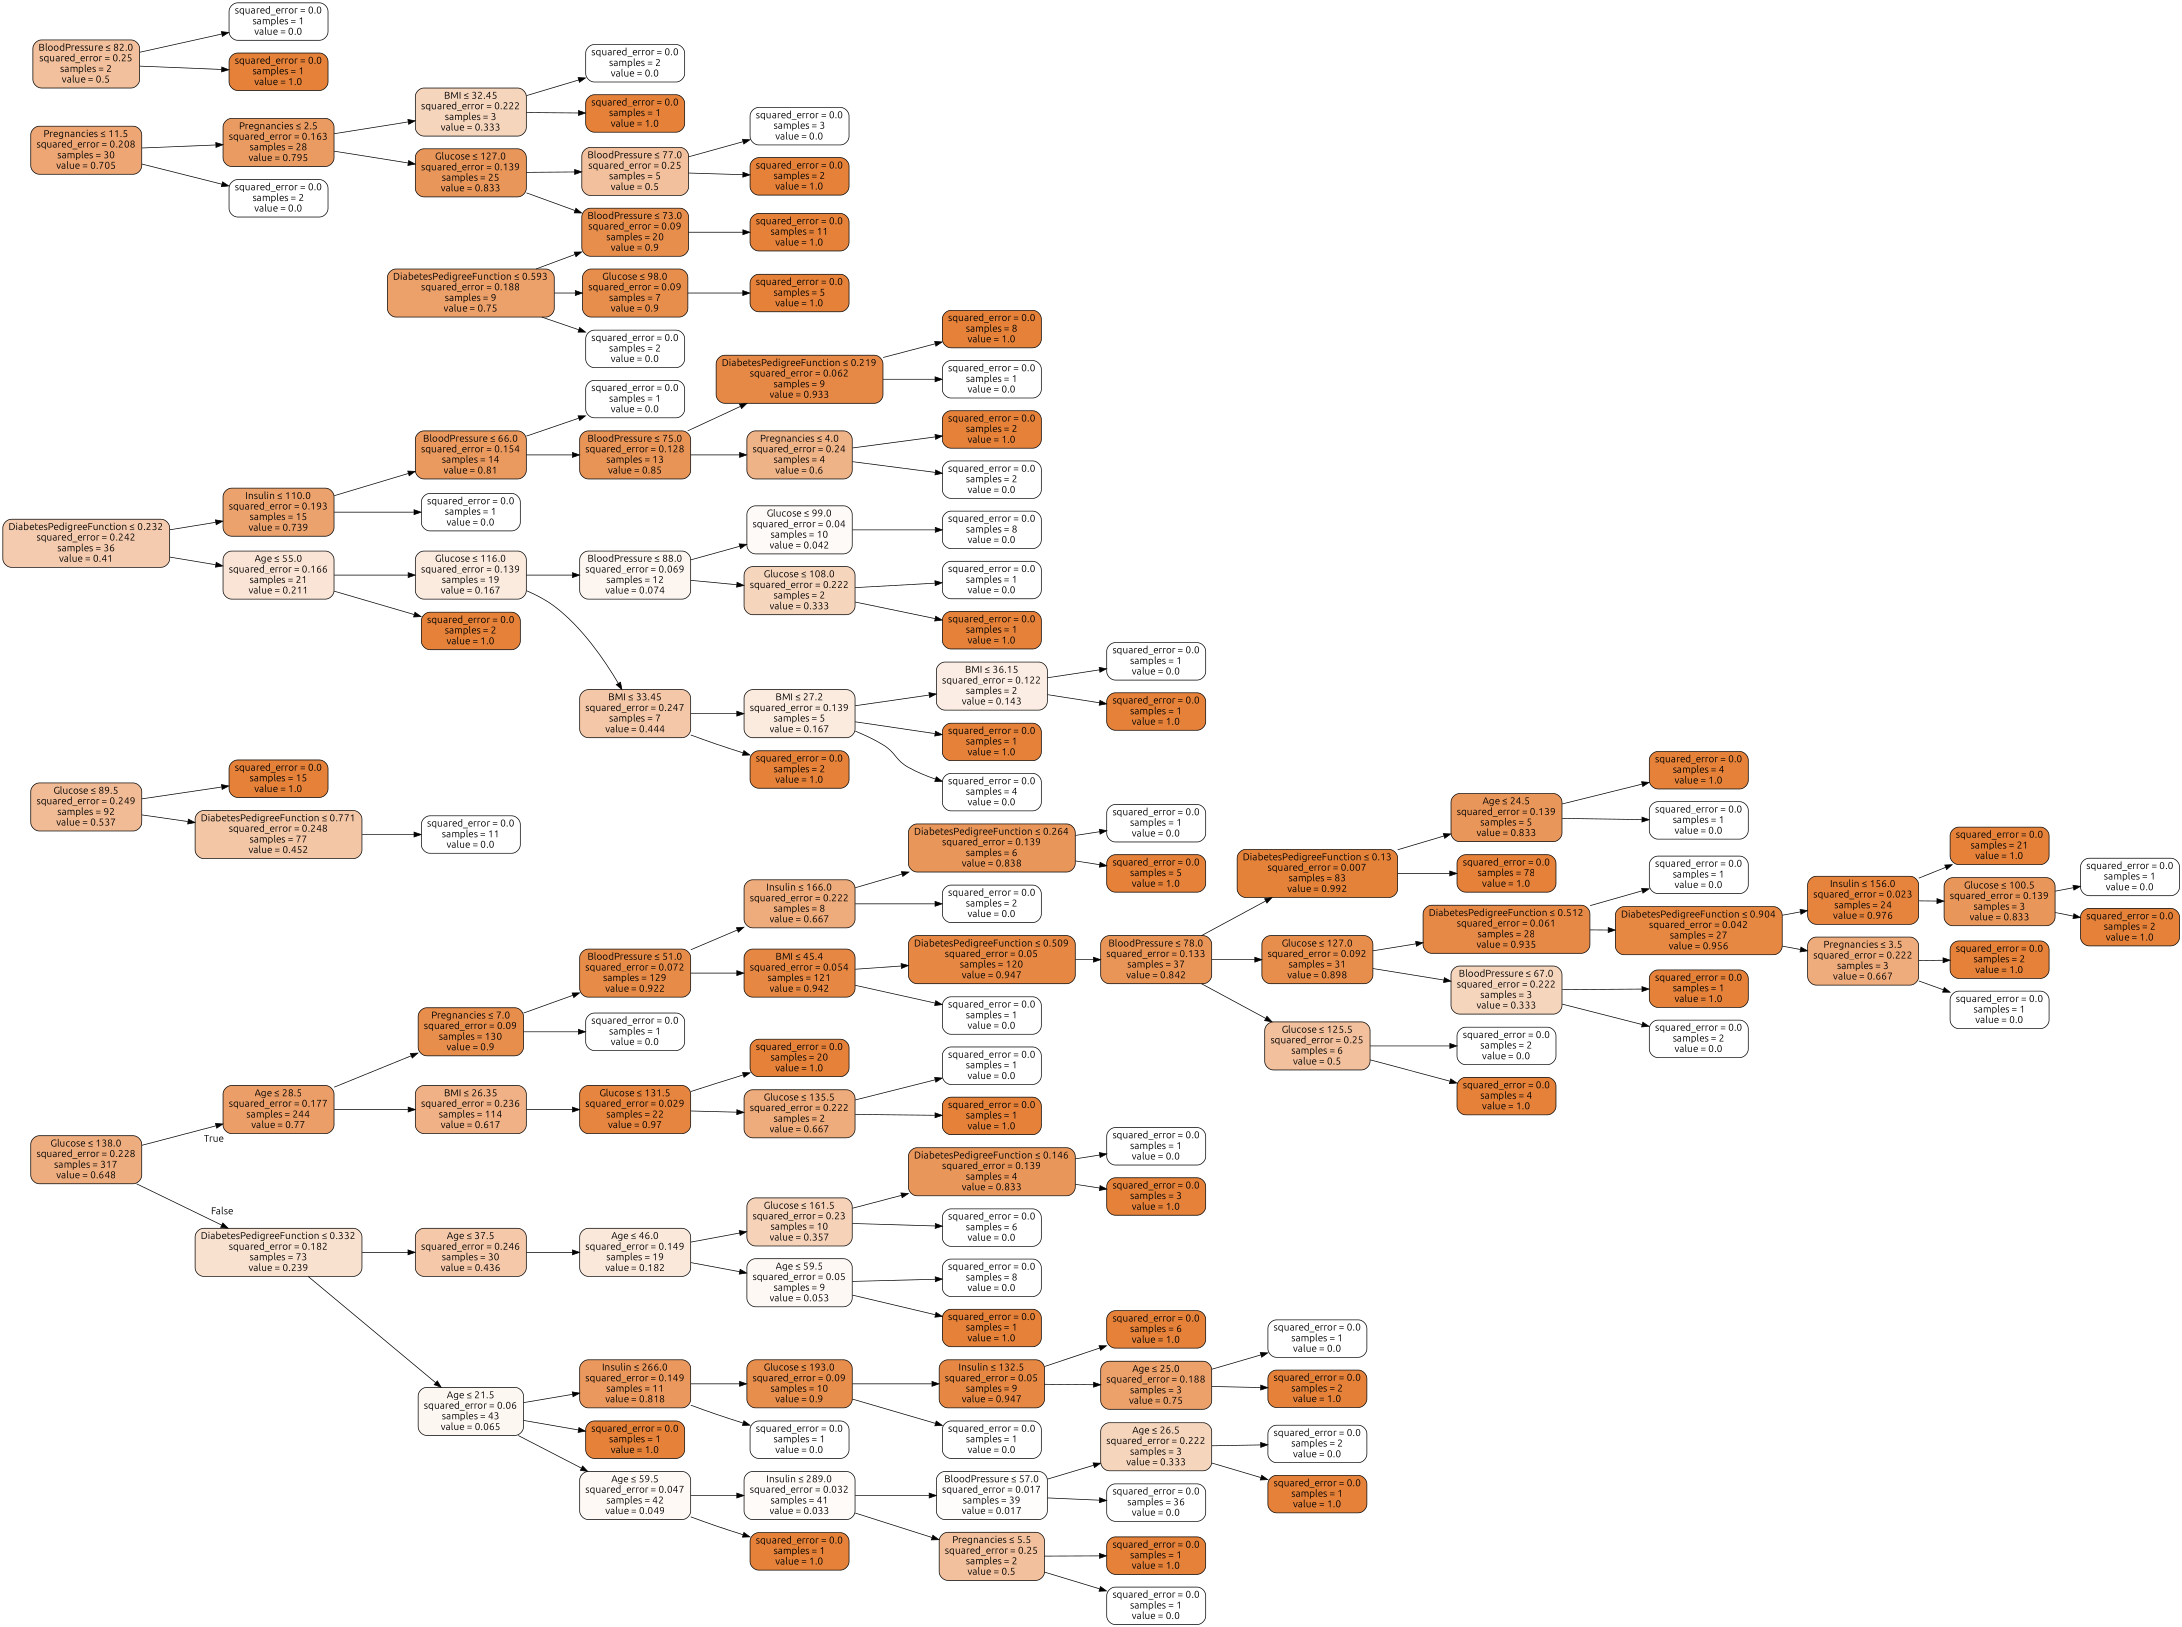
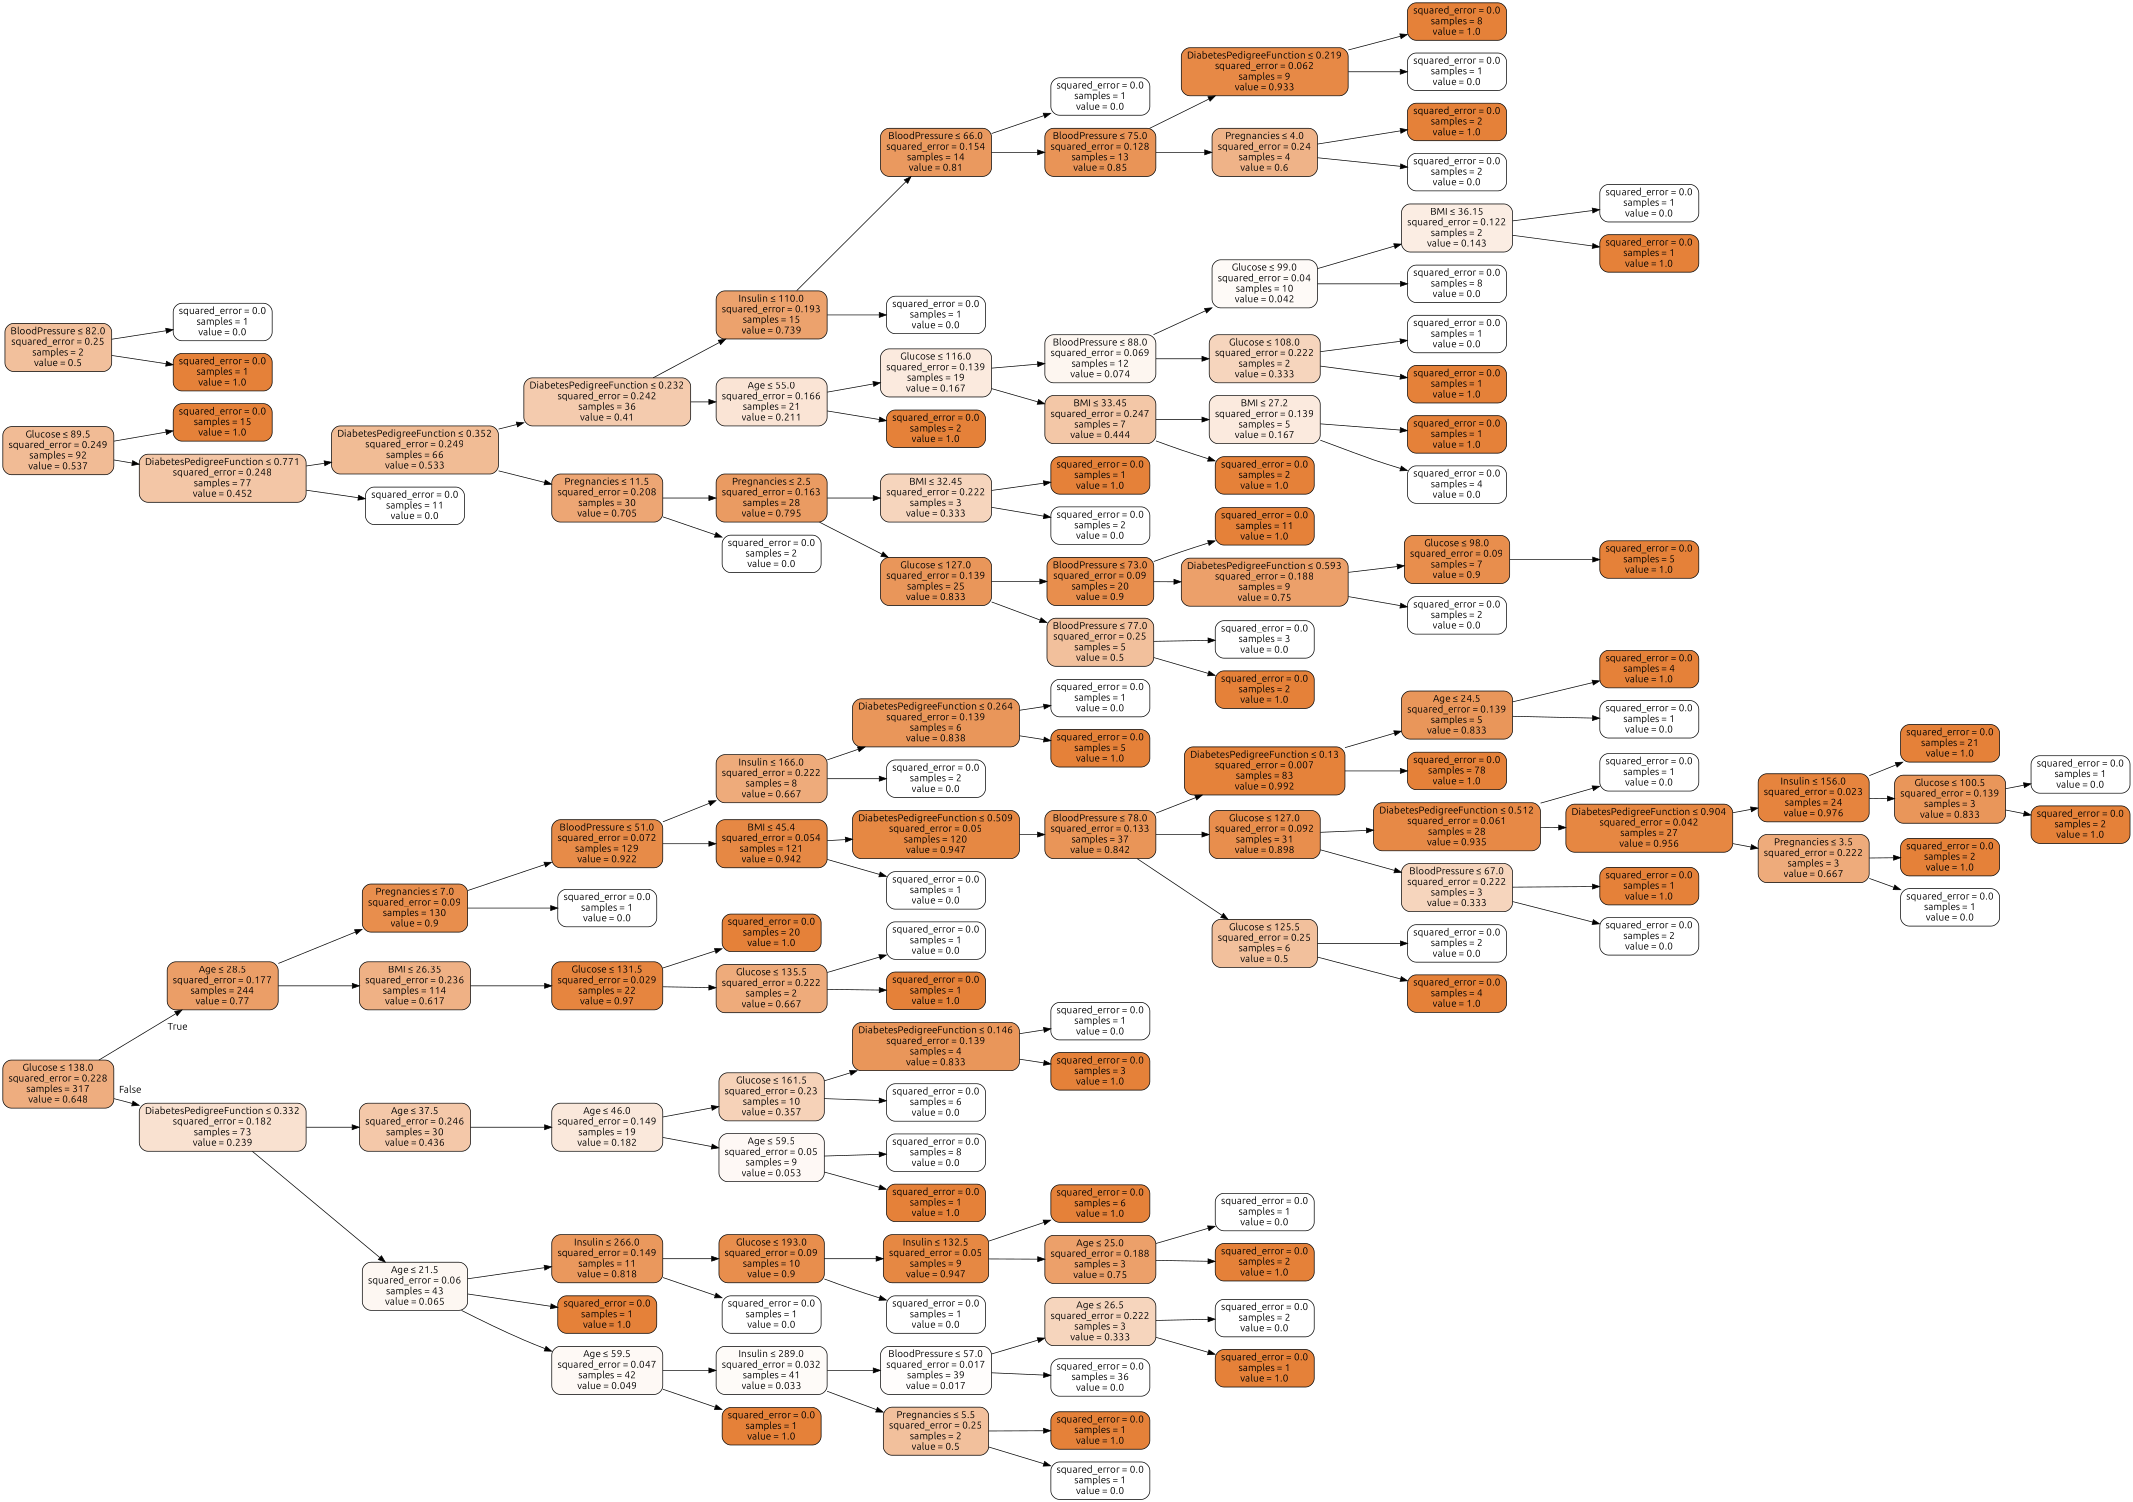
(555, 262) -> (1164, 582)
none -> (415, 450)
(892, 700) -> (1356, 257)
